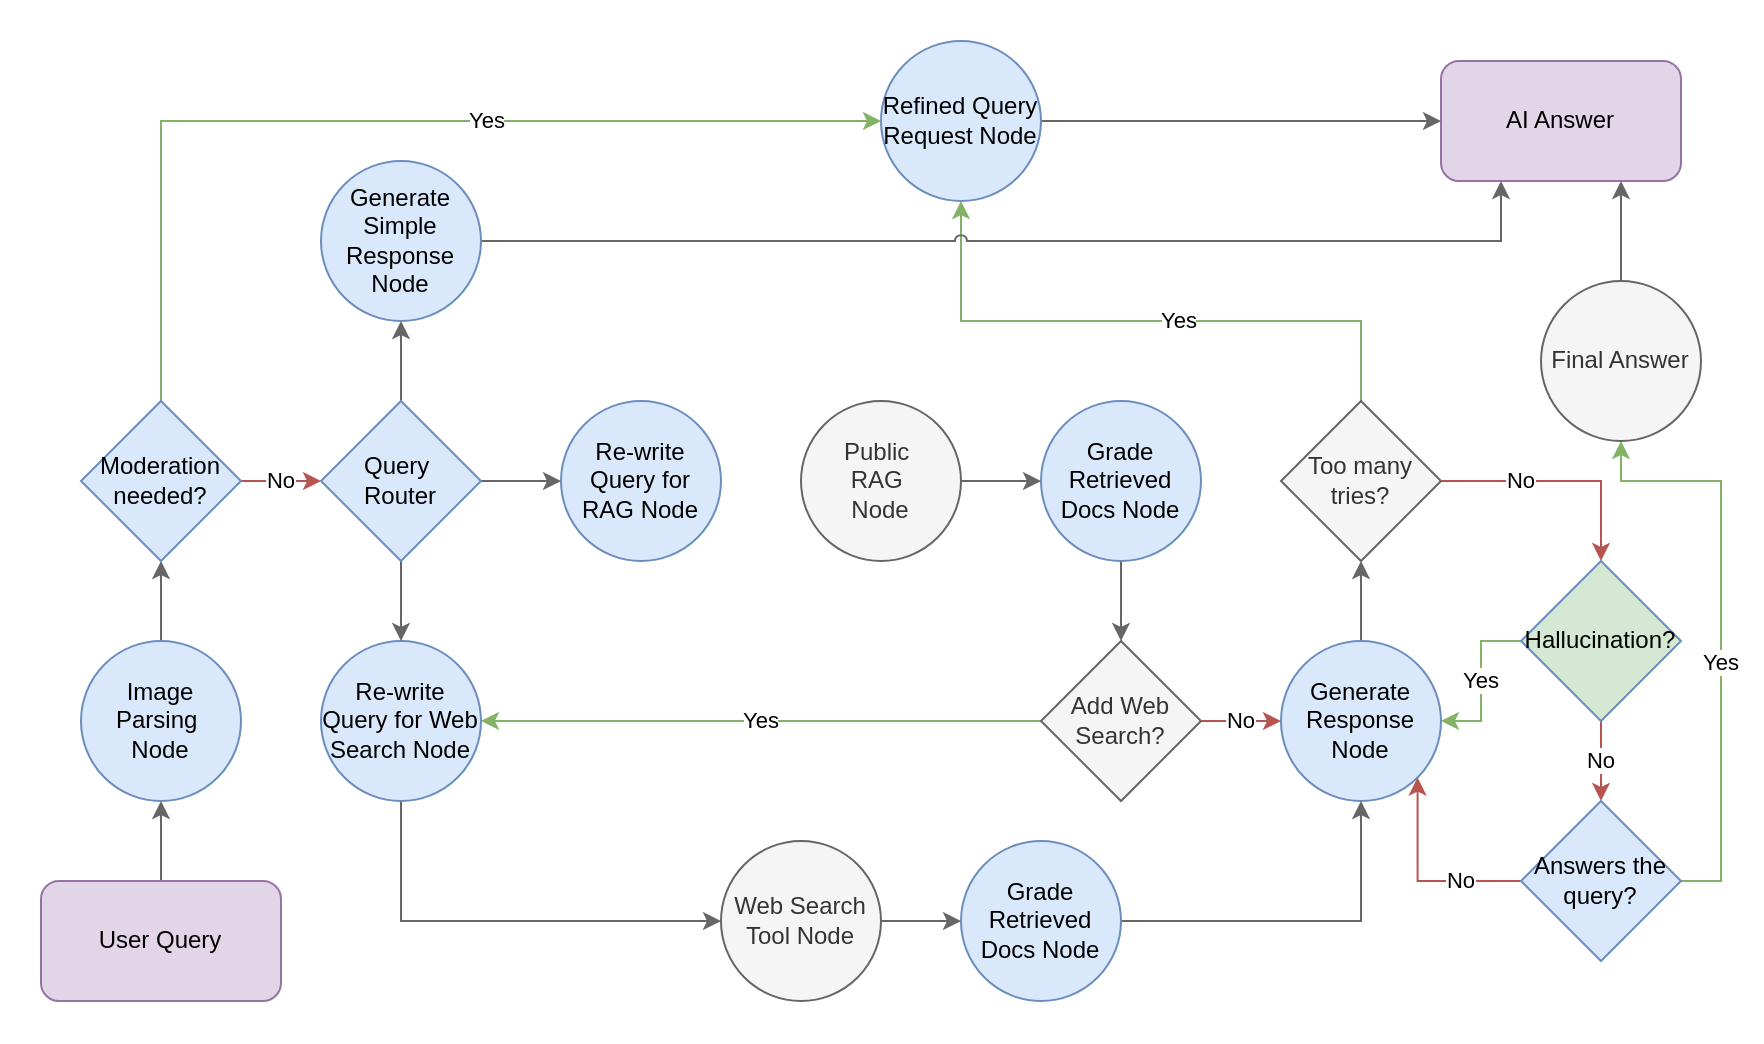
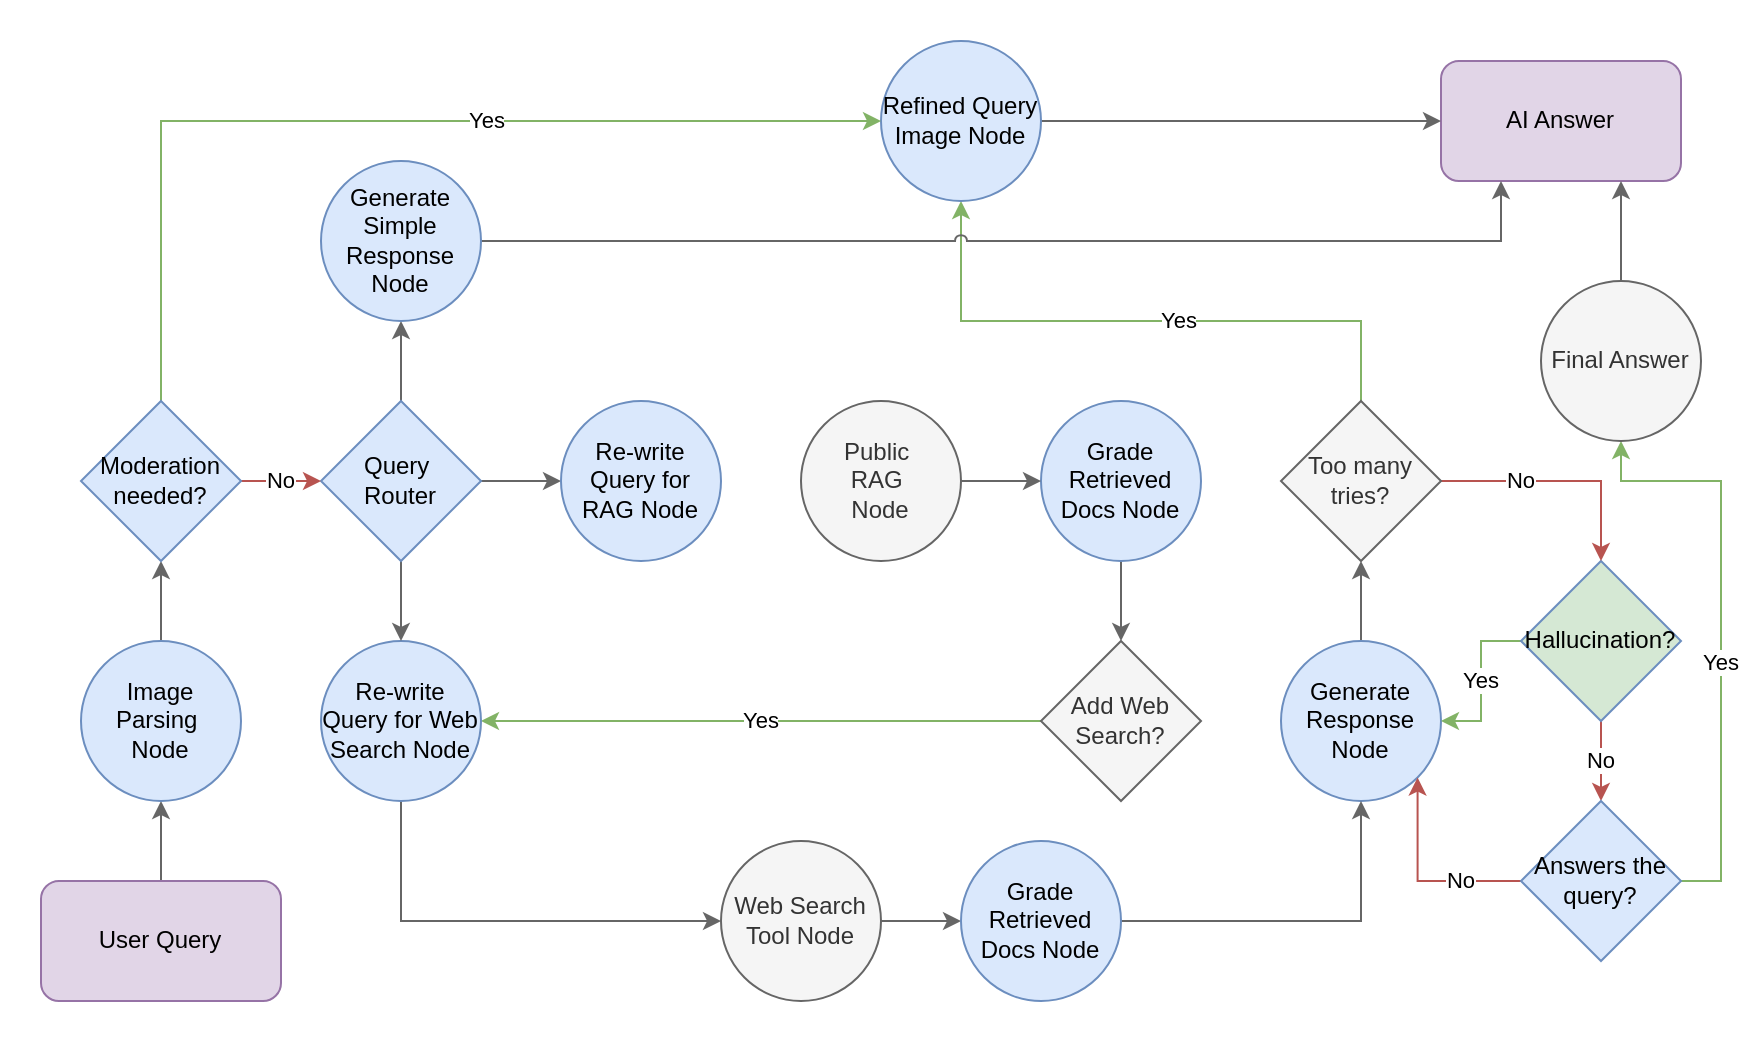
(961, 121) -> (961, 121)
(1234, 721) -> none
